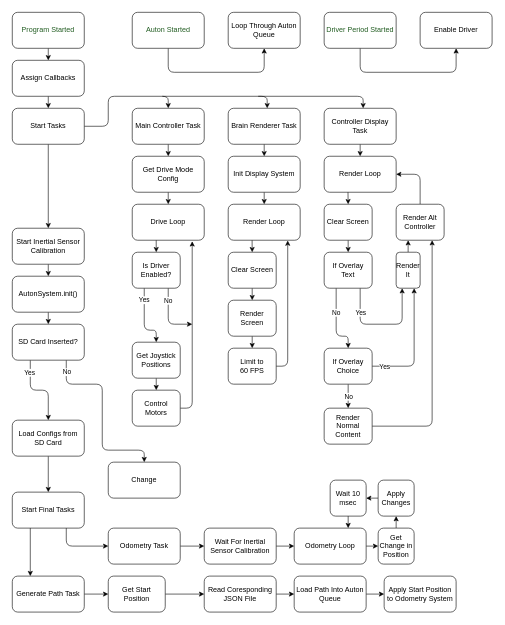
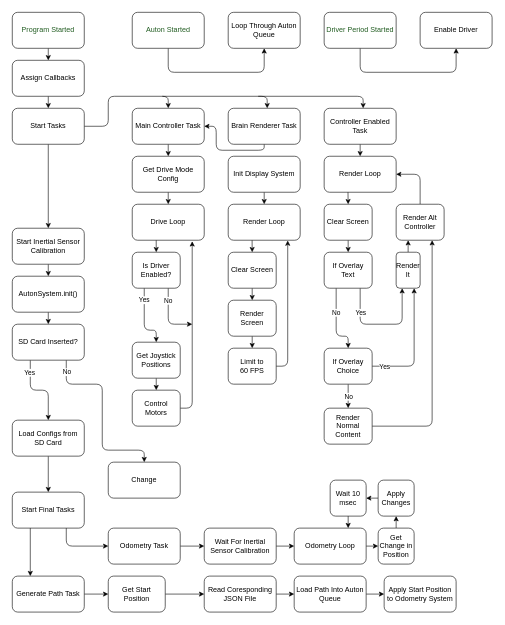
(360, 126) -> (360, 126)
(264, 150) -> (214, 127)
